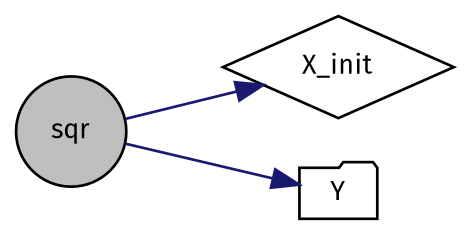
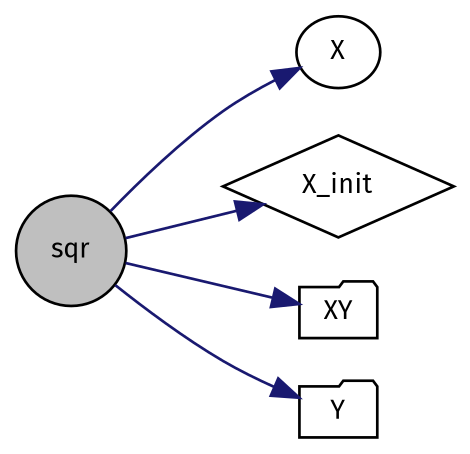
none -> (338, 52)
none -> (338, 313)
